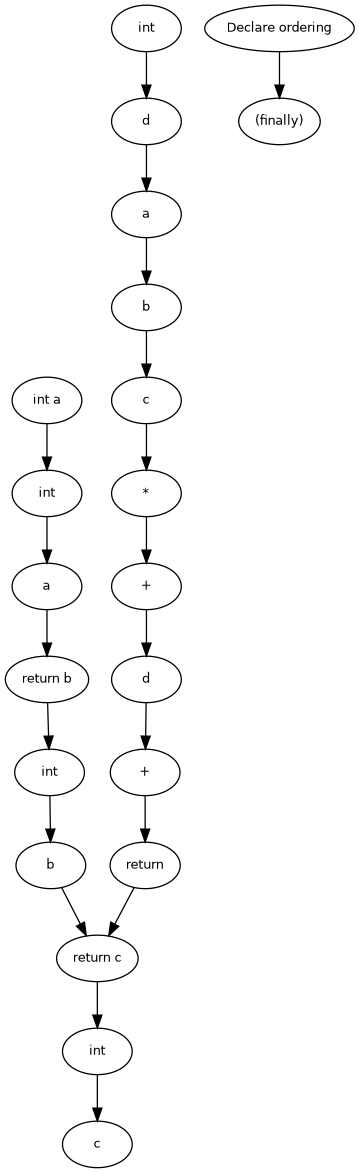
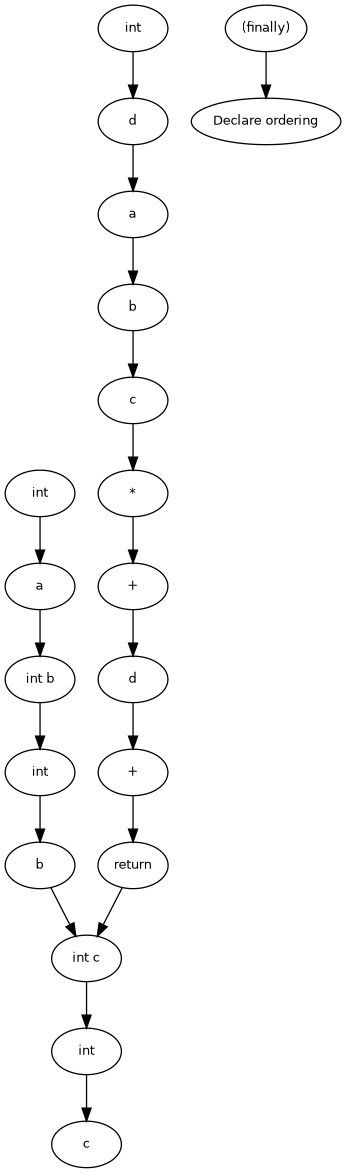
(279, 69) -> (266, 69)
(47, 400) -> none
(47, 679) -> (40, 679)
(97, 958) -> (87, 958)
